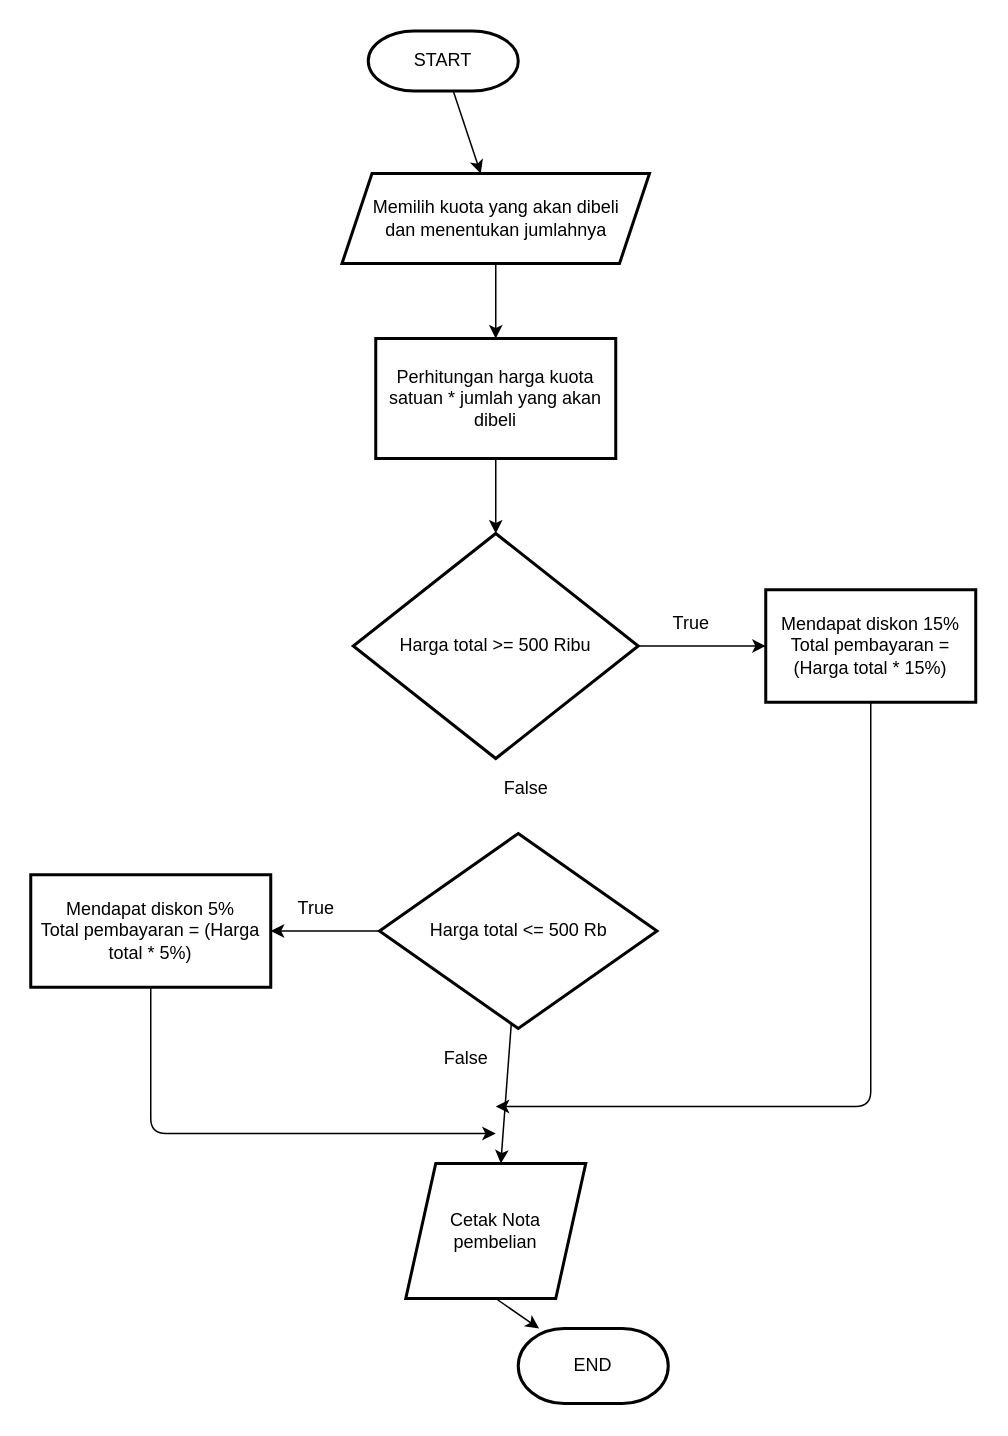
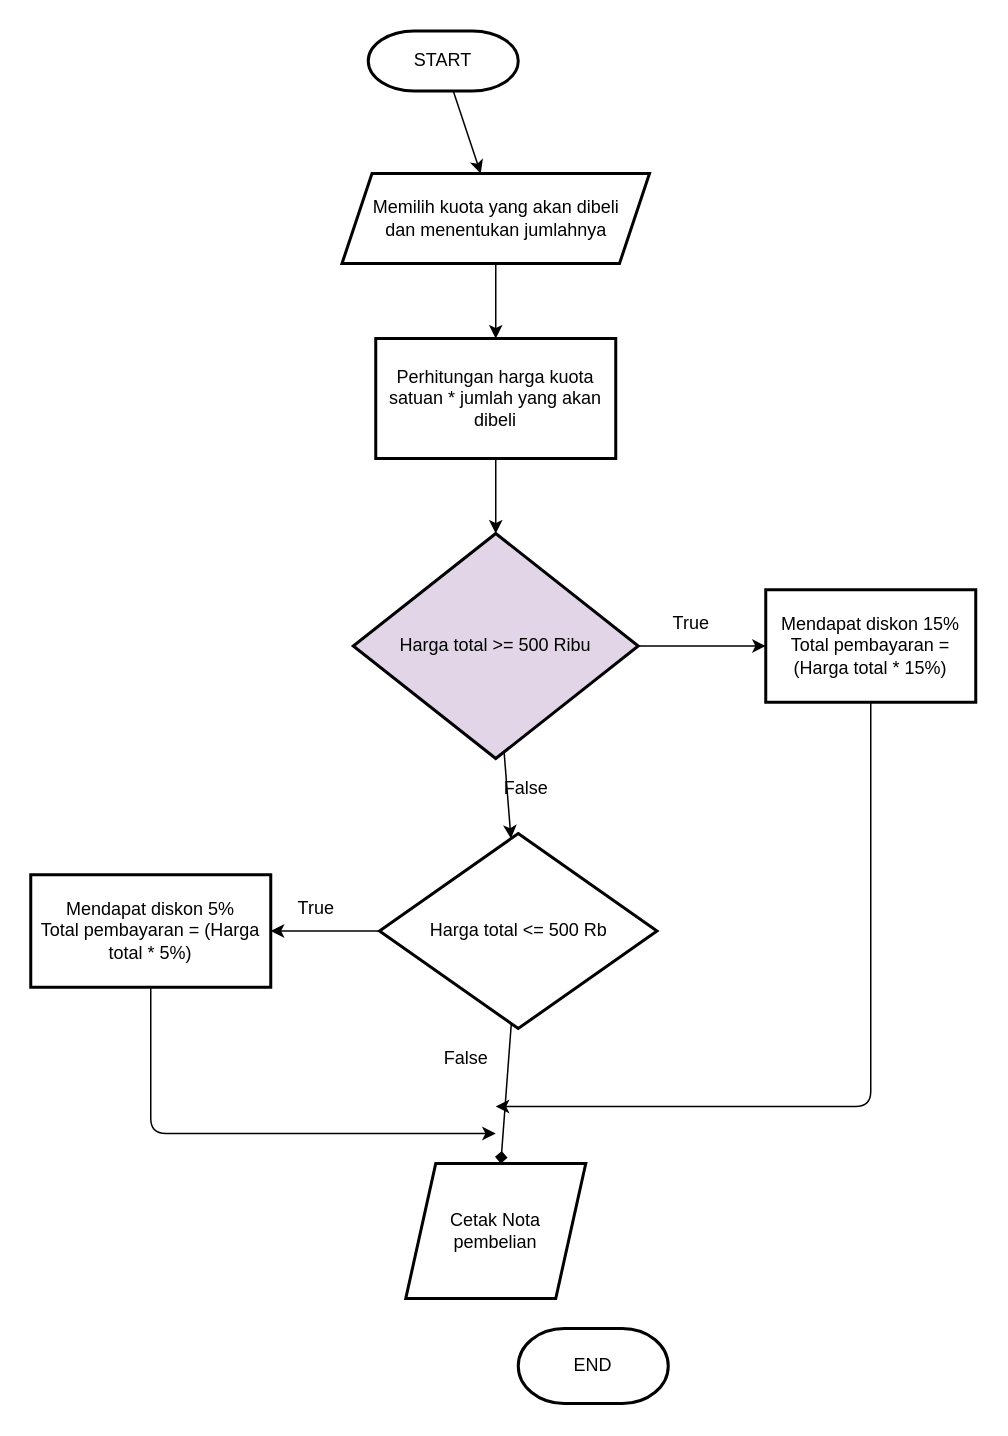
(496, 646) -> (496, 646)
none -> (507, 790)
(502, 1152) -> (502, 1151)
(513, 1310) -> none
